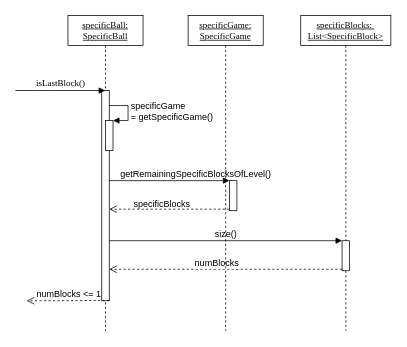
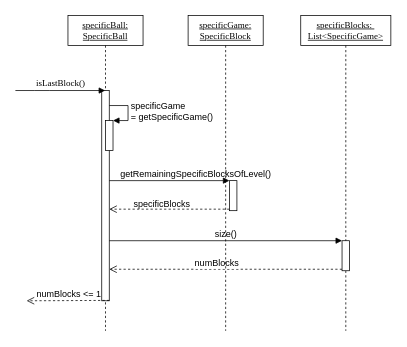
(225, 30) -> (225, 30)
(345, 30) -> (345, 30)
